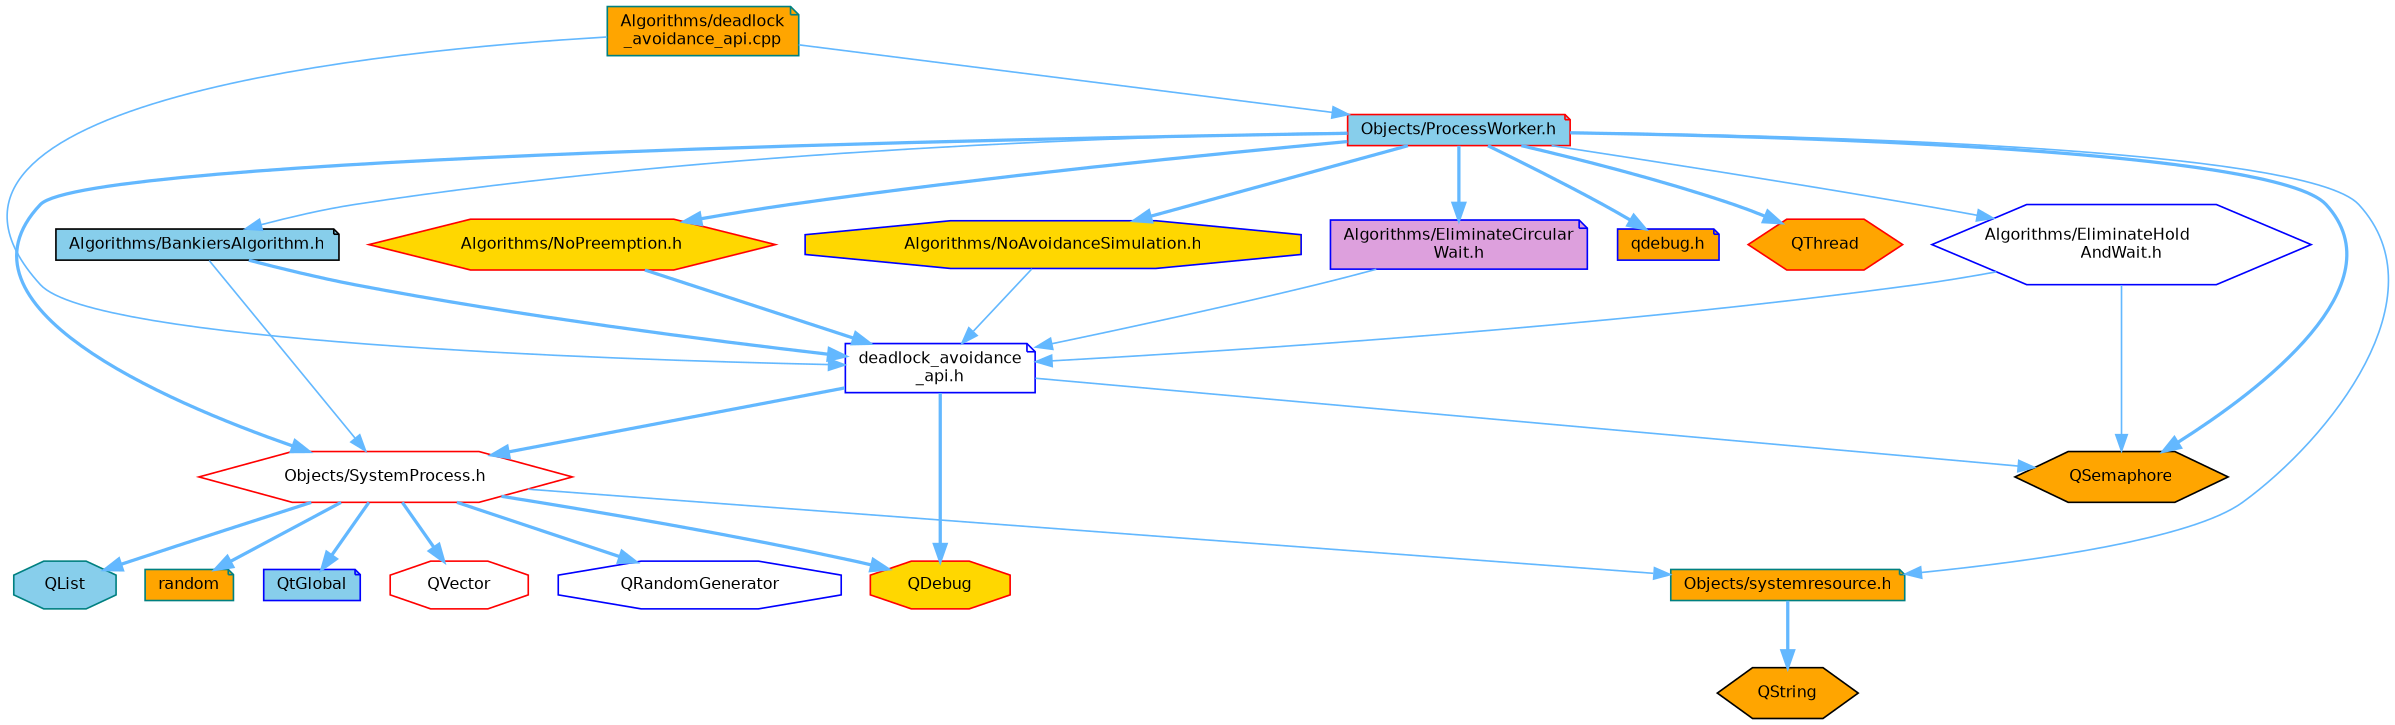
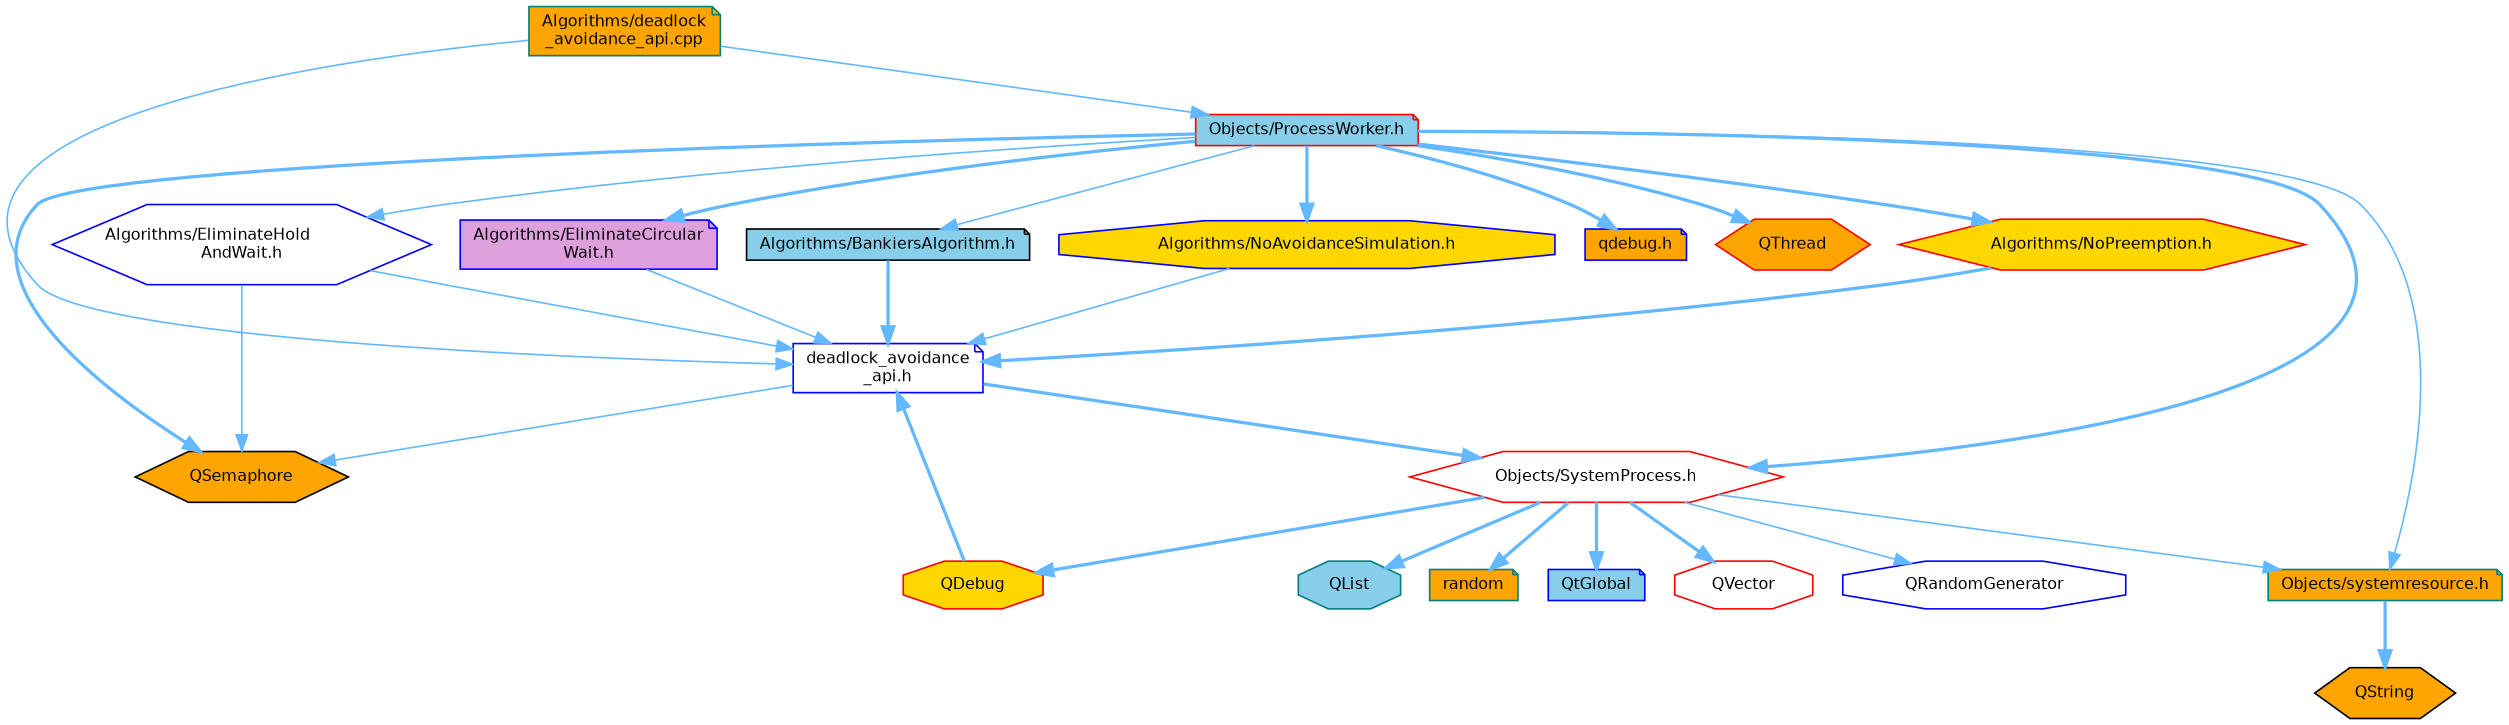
(282, 349) -> none
(940, 469) -> (934, 485)
(538, 530) -> (1790, 531)
